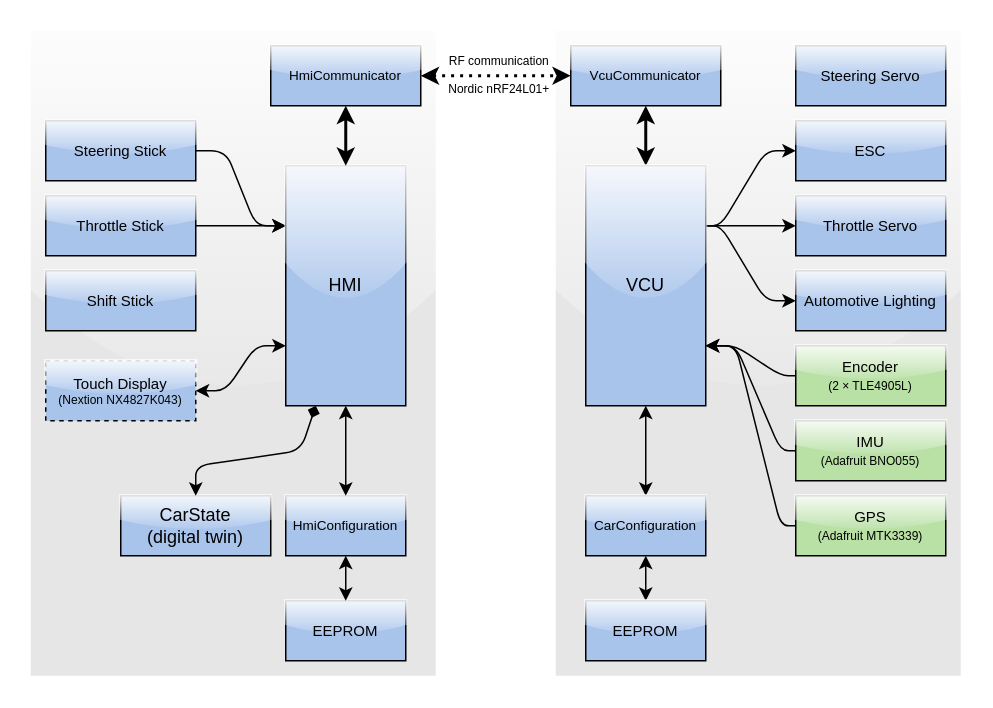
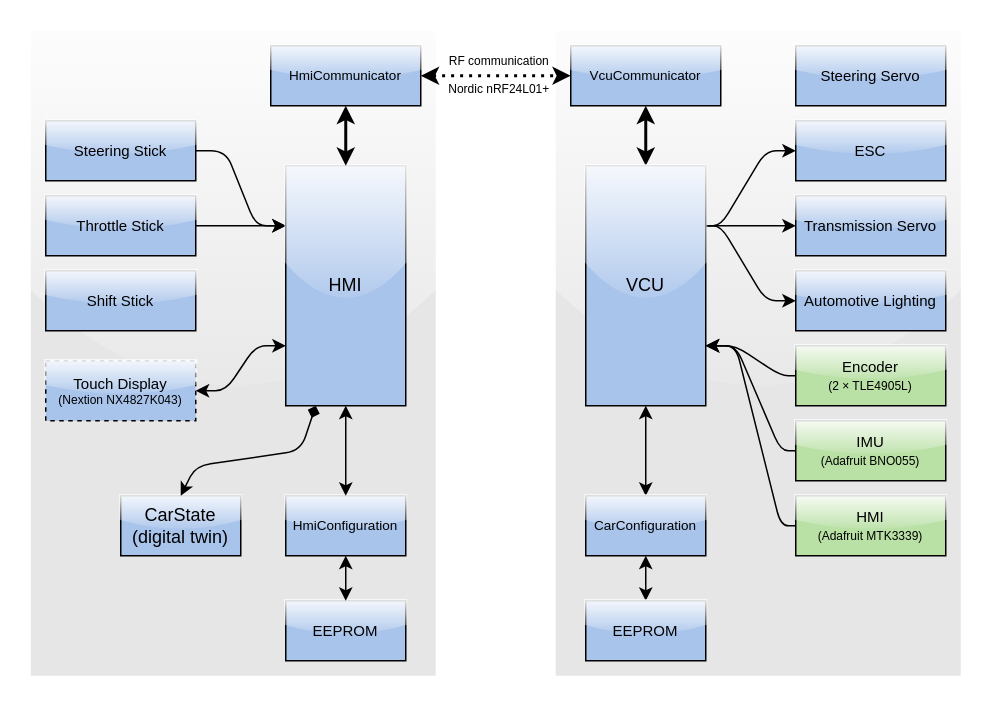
(871, 226) -> (871, 226)
(196, 526) -> (181, 526)
(871, 526) -> (871, 526)
